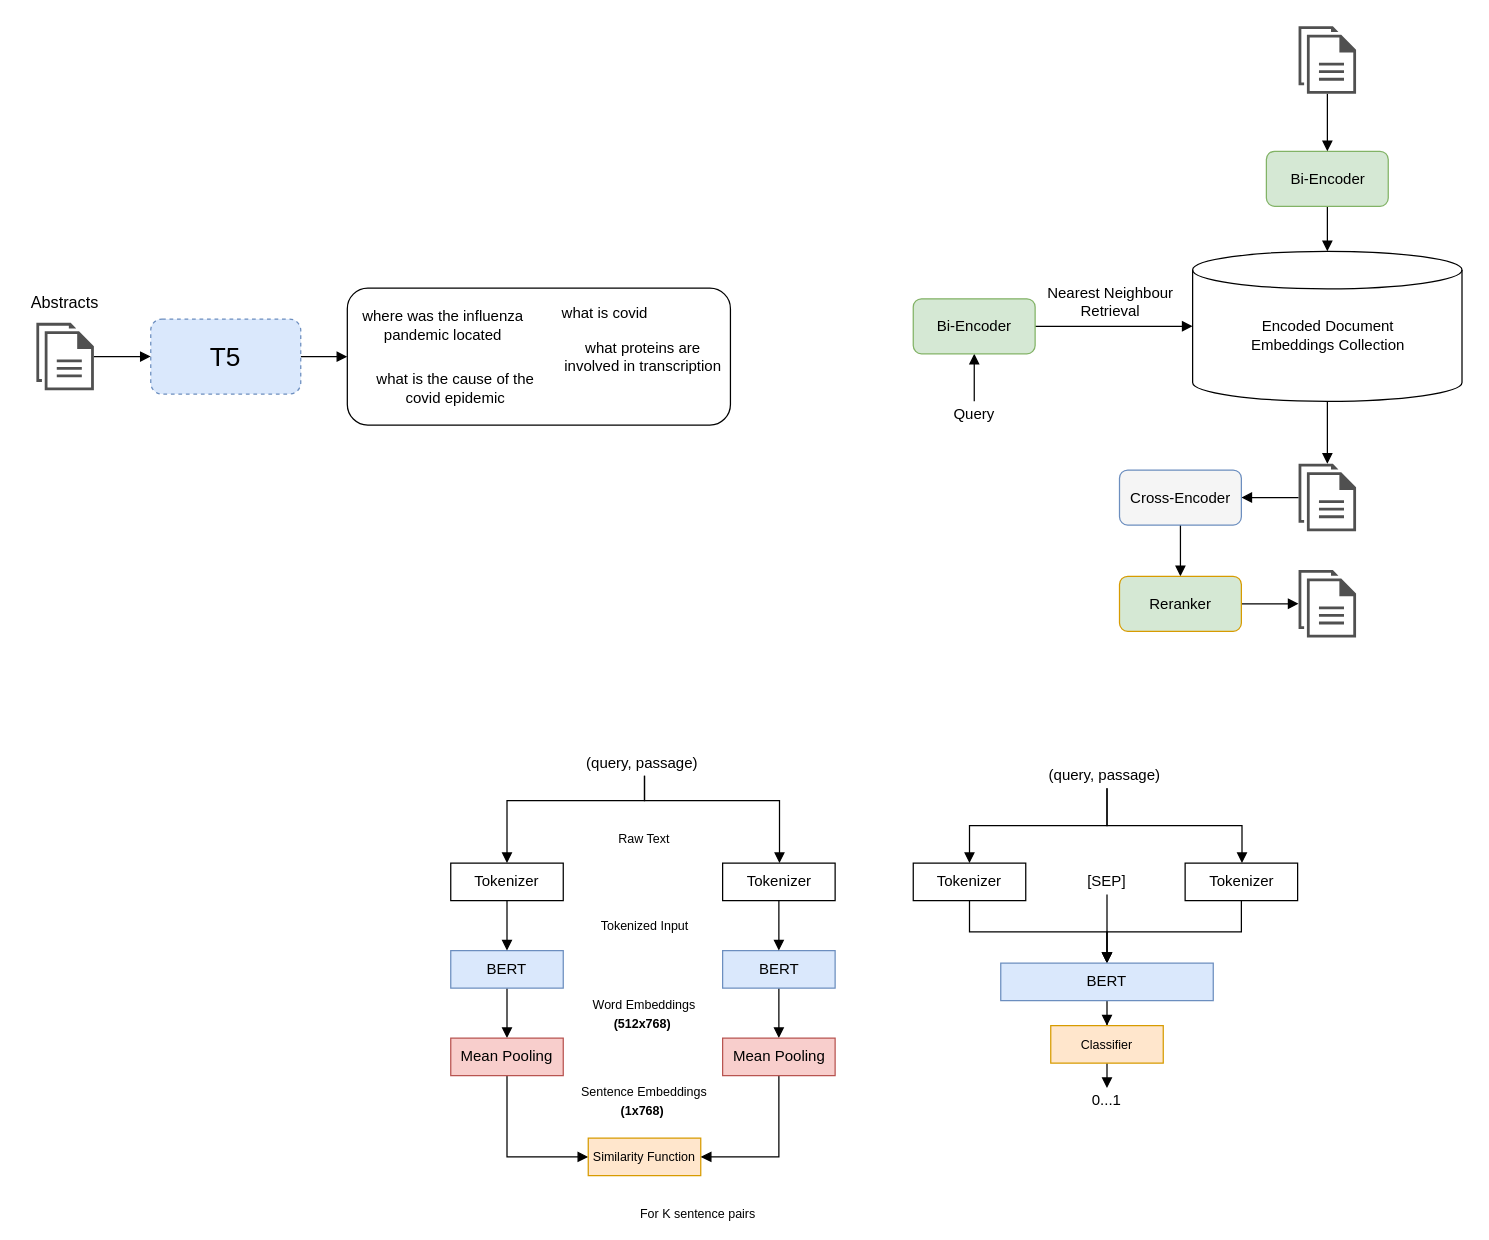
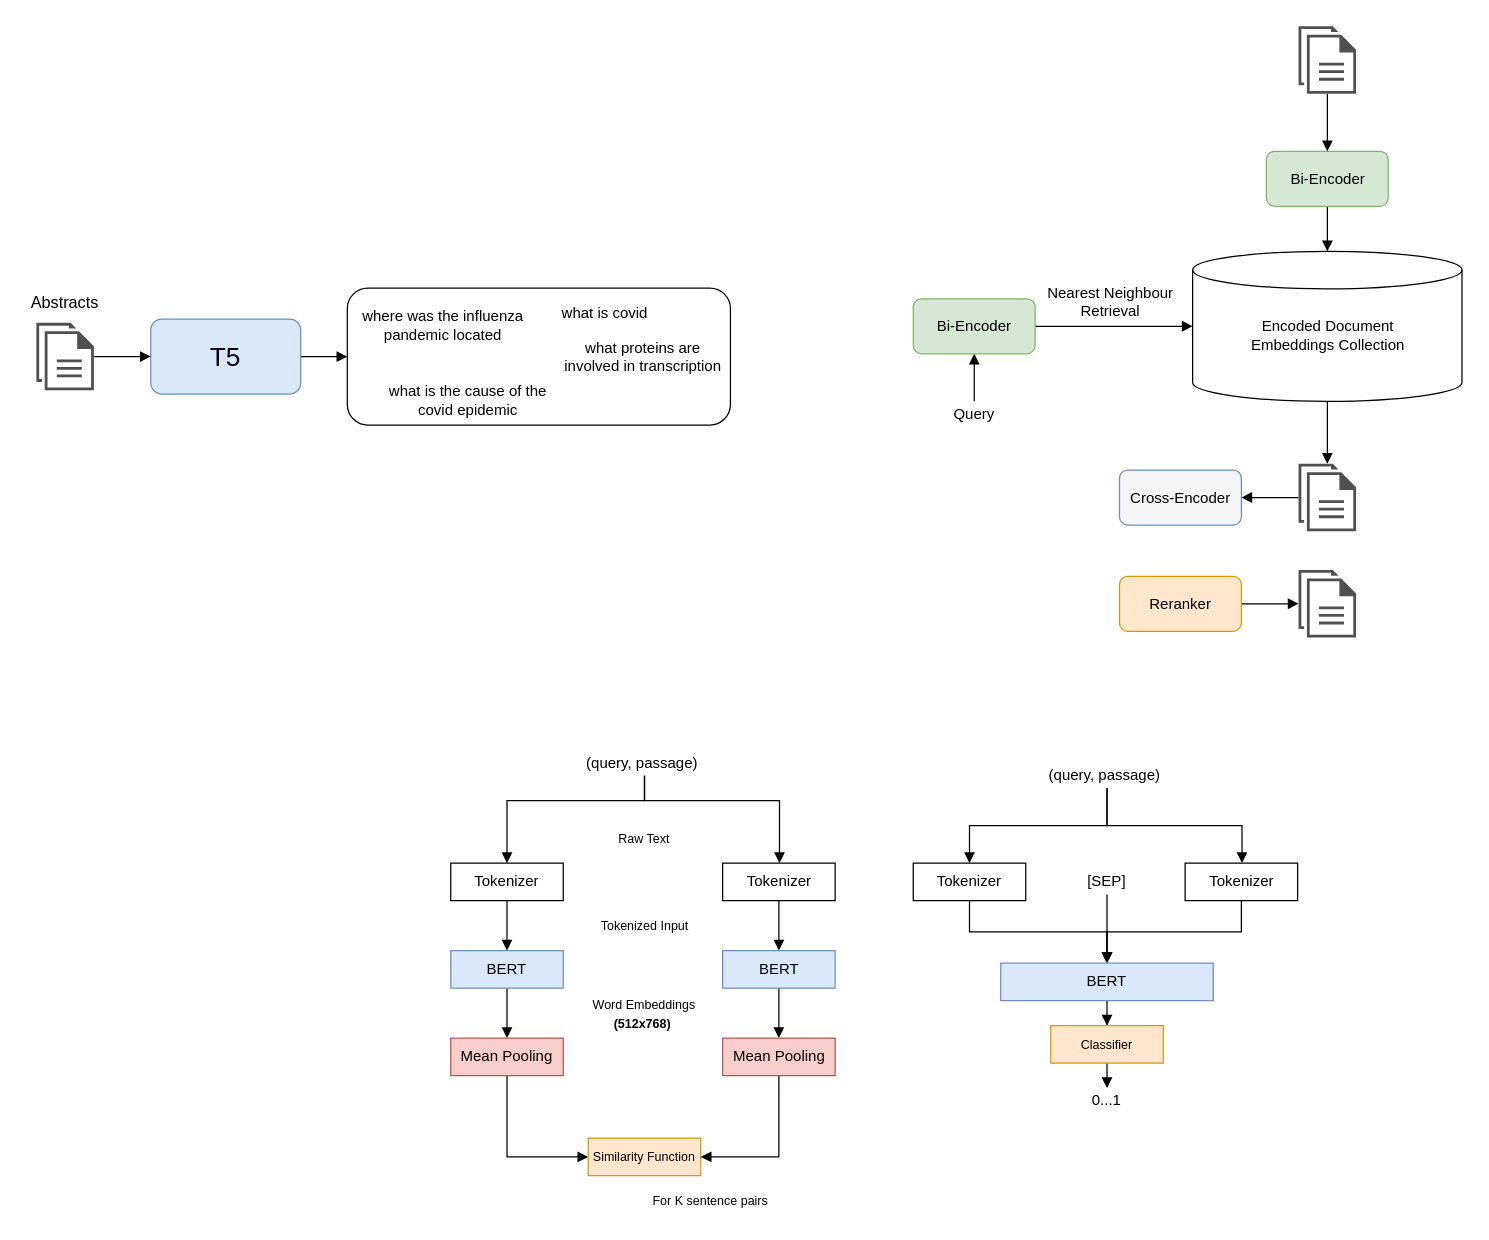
(226, 357) -> (226, 357)
(455, 388) -> (468, 401)
(1180, 545) -> none
(1180, 604) -> (1180, 604)
(644, 1101) -> none
(698, 1213) -> (710, 1201)
